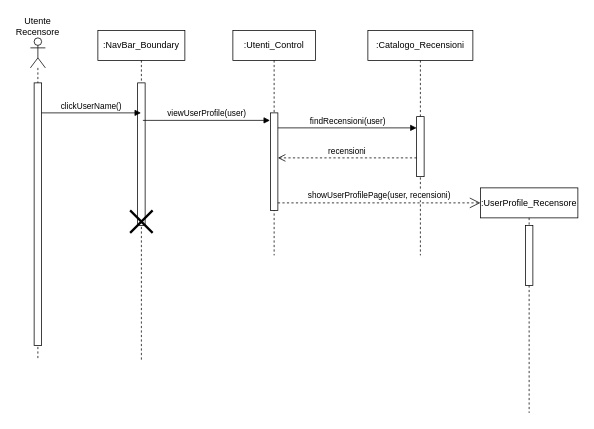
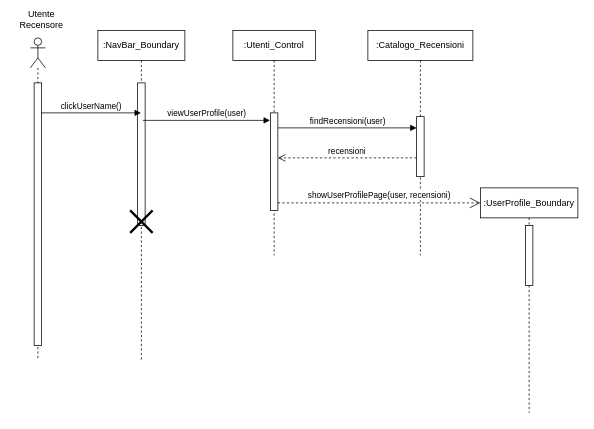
(38, 27) -> (42, 19)
(529, 203) -> (529, 203)
